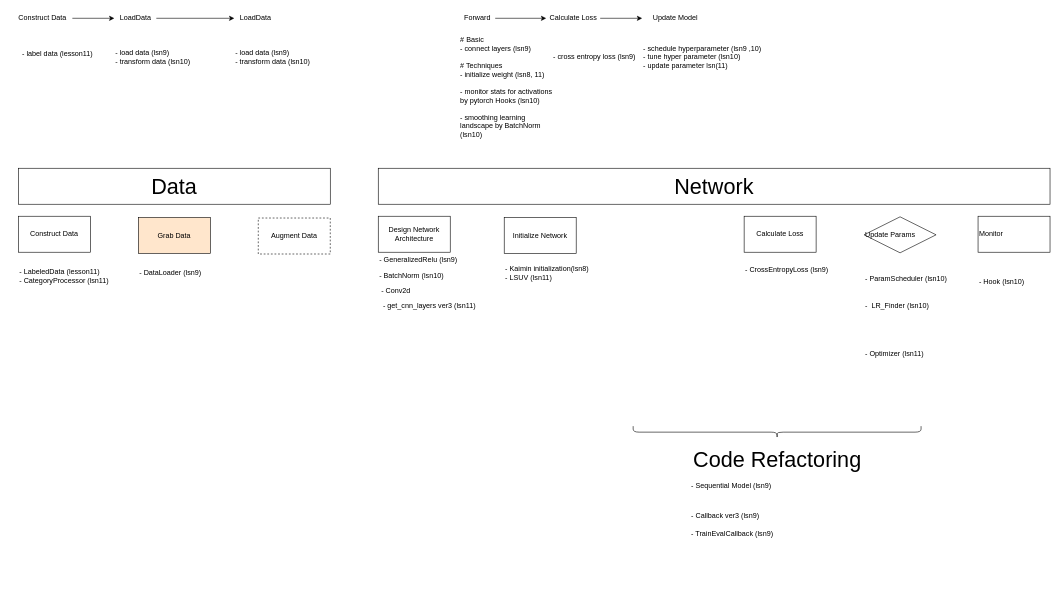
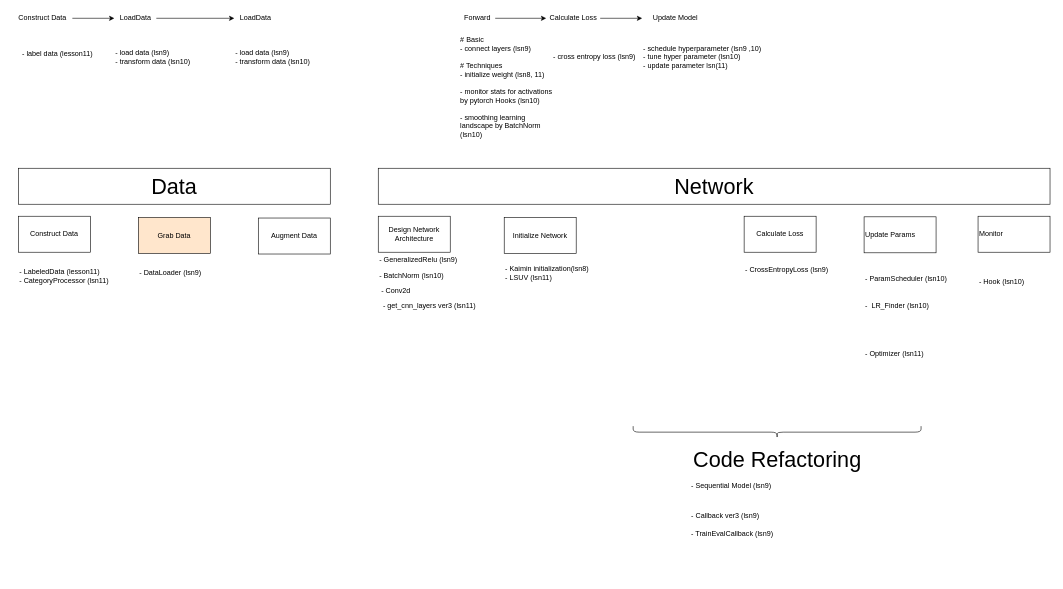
(900, 235) -> (900, 235)
(294, 236) -> (294, 236)
